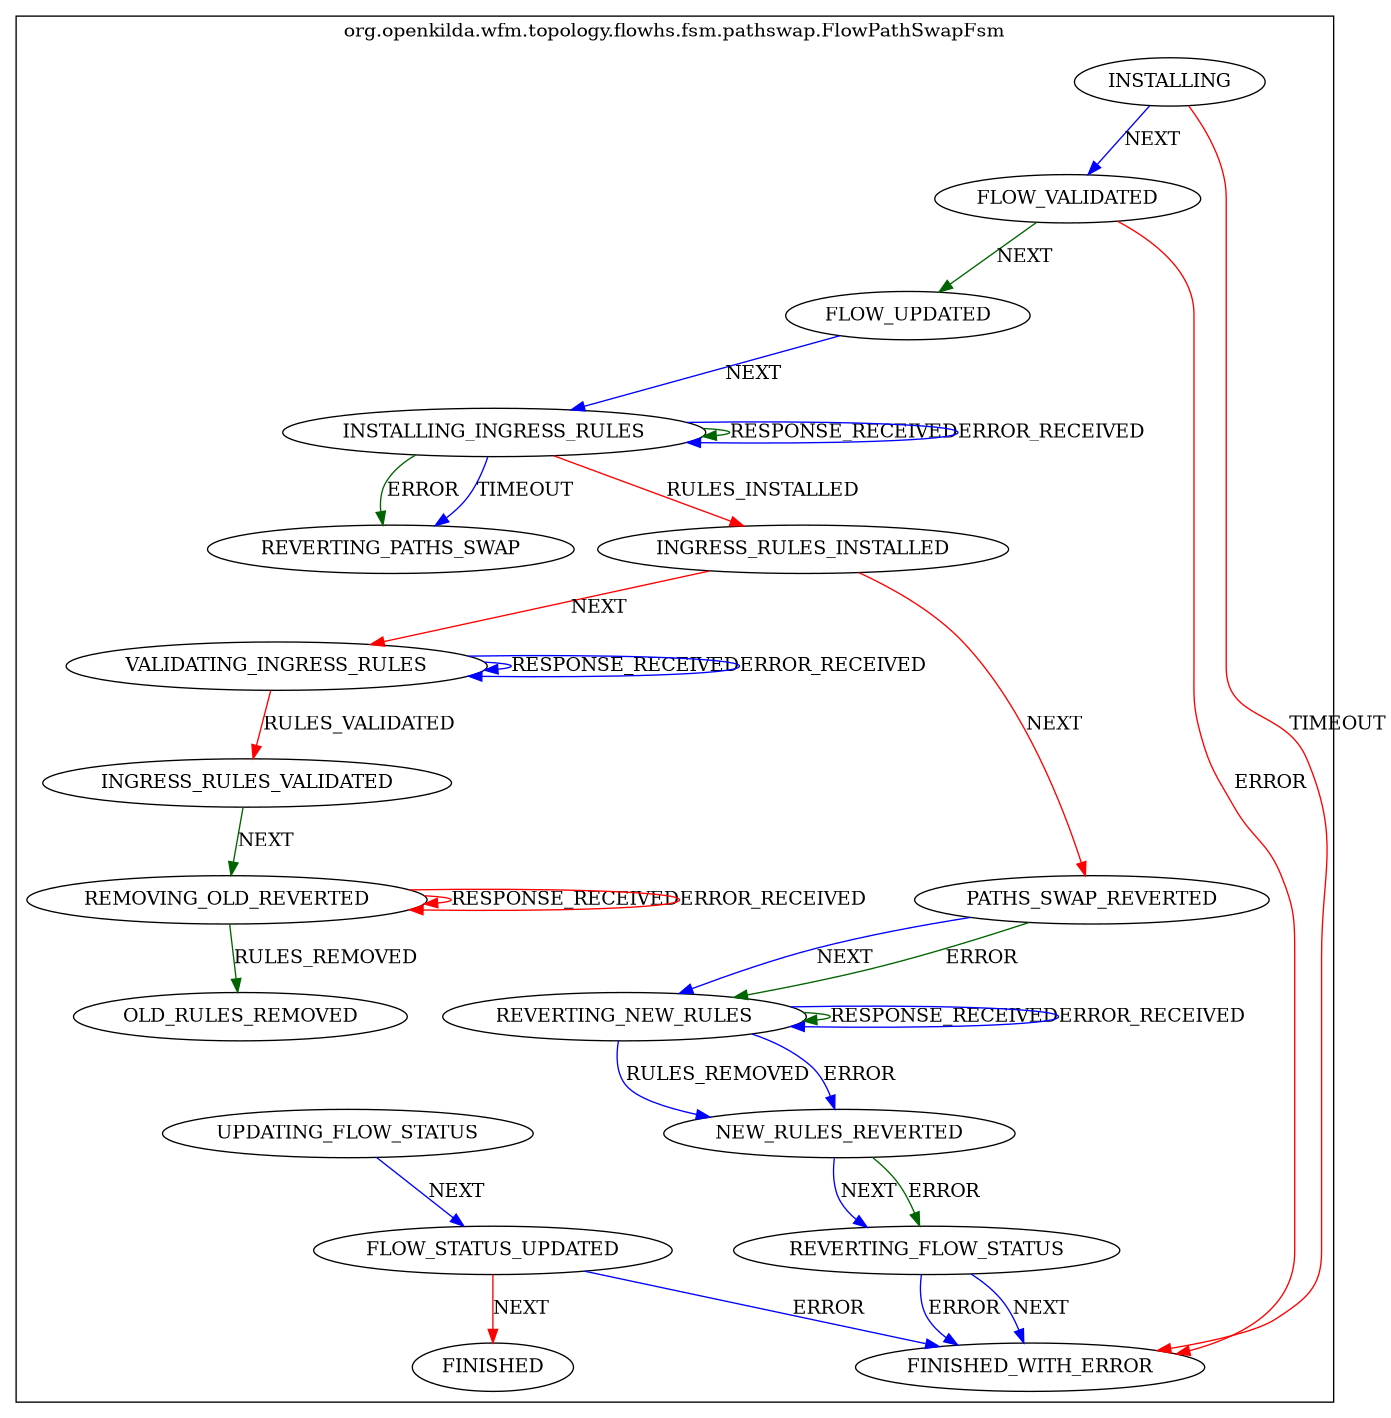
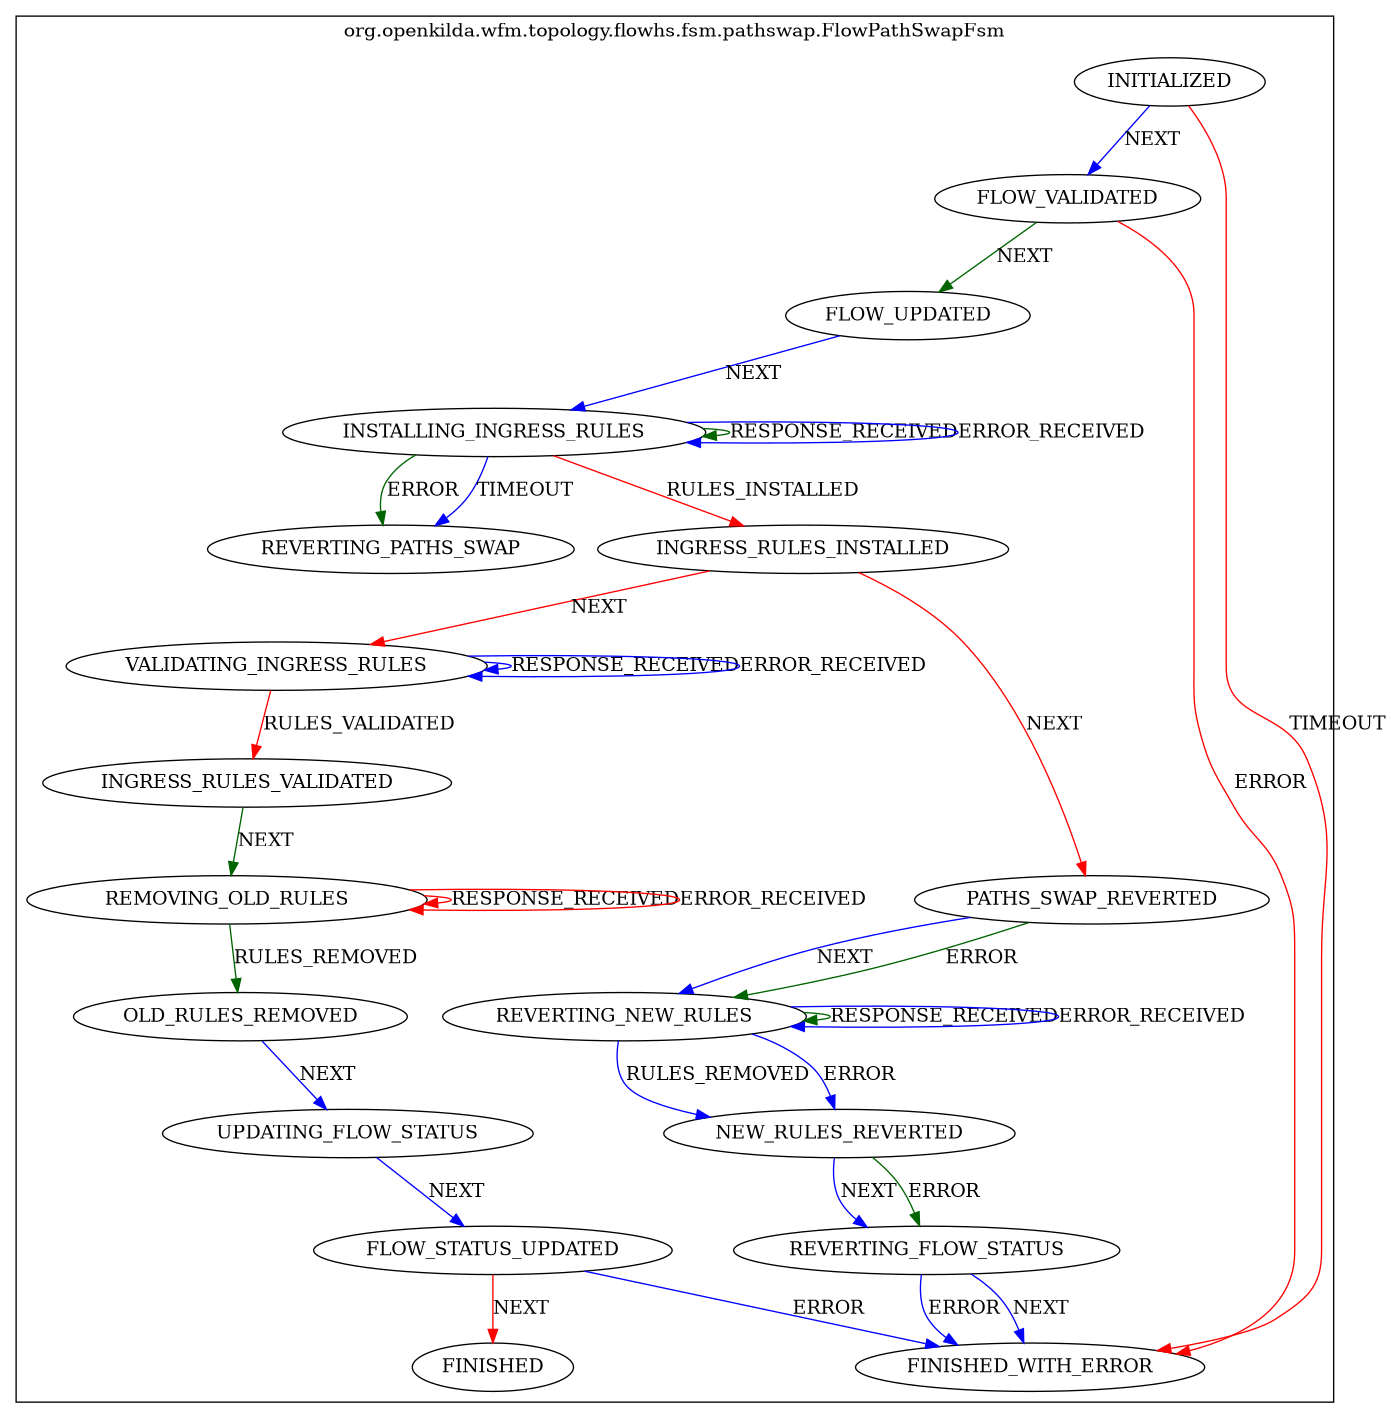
(1170, 82) -> (1170, 82)
(227, 900) -> (227, 900)
none -> (290, 1070)
